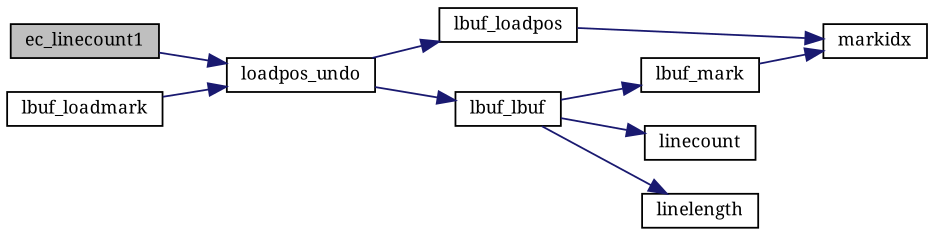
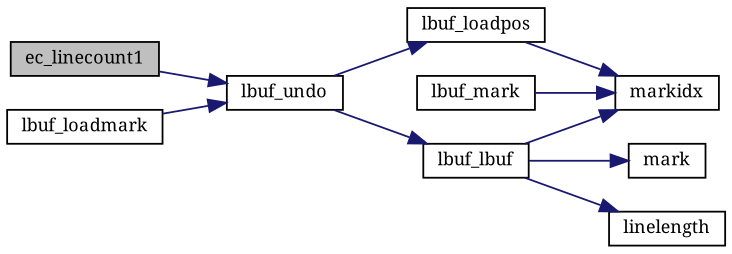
(301, 75) -> (285, 93)
(592, 94) -> (563, 130)
(700, 143) -> (667, 161)
